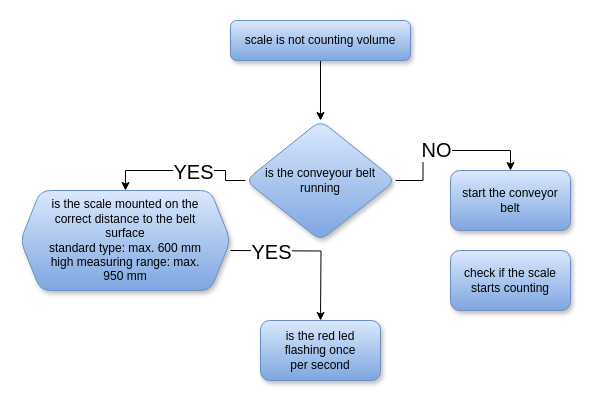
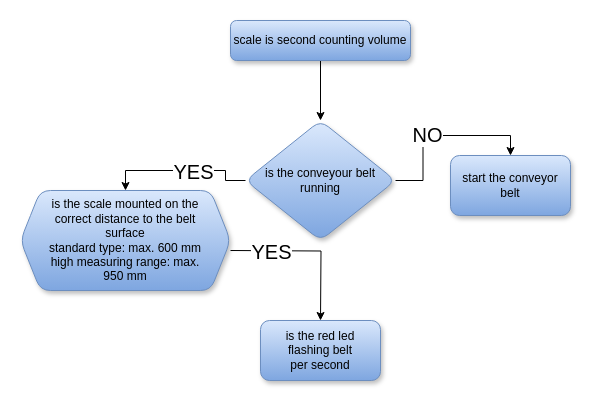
(321, 41) -> (321, 41)
(511, 201) -> (511, 186)
(511, 281) -> none
(321, 351) -> (321, 351)
